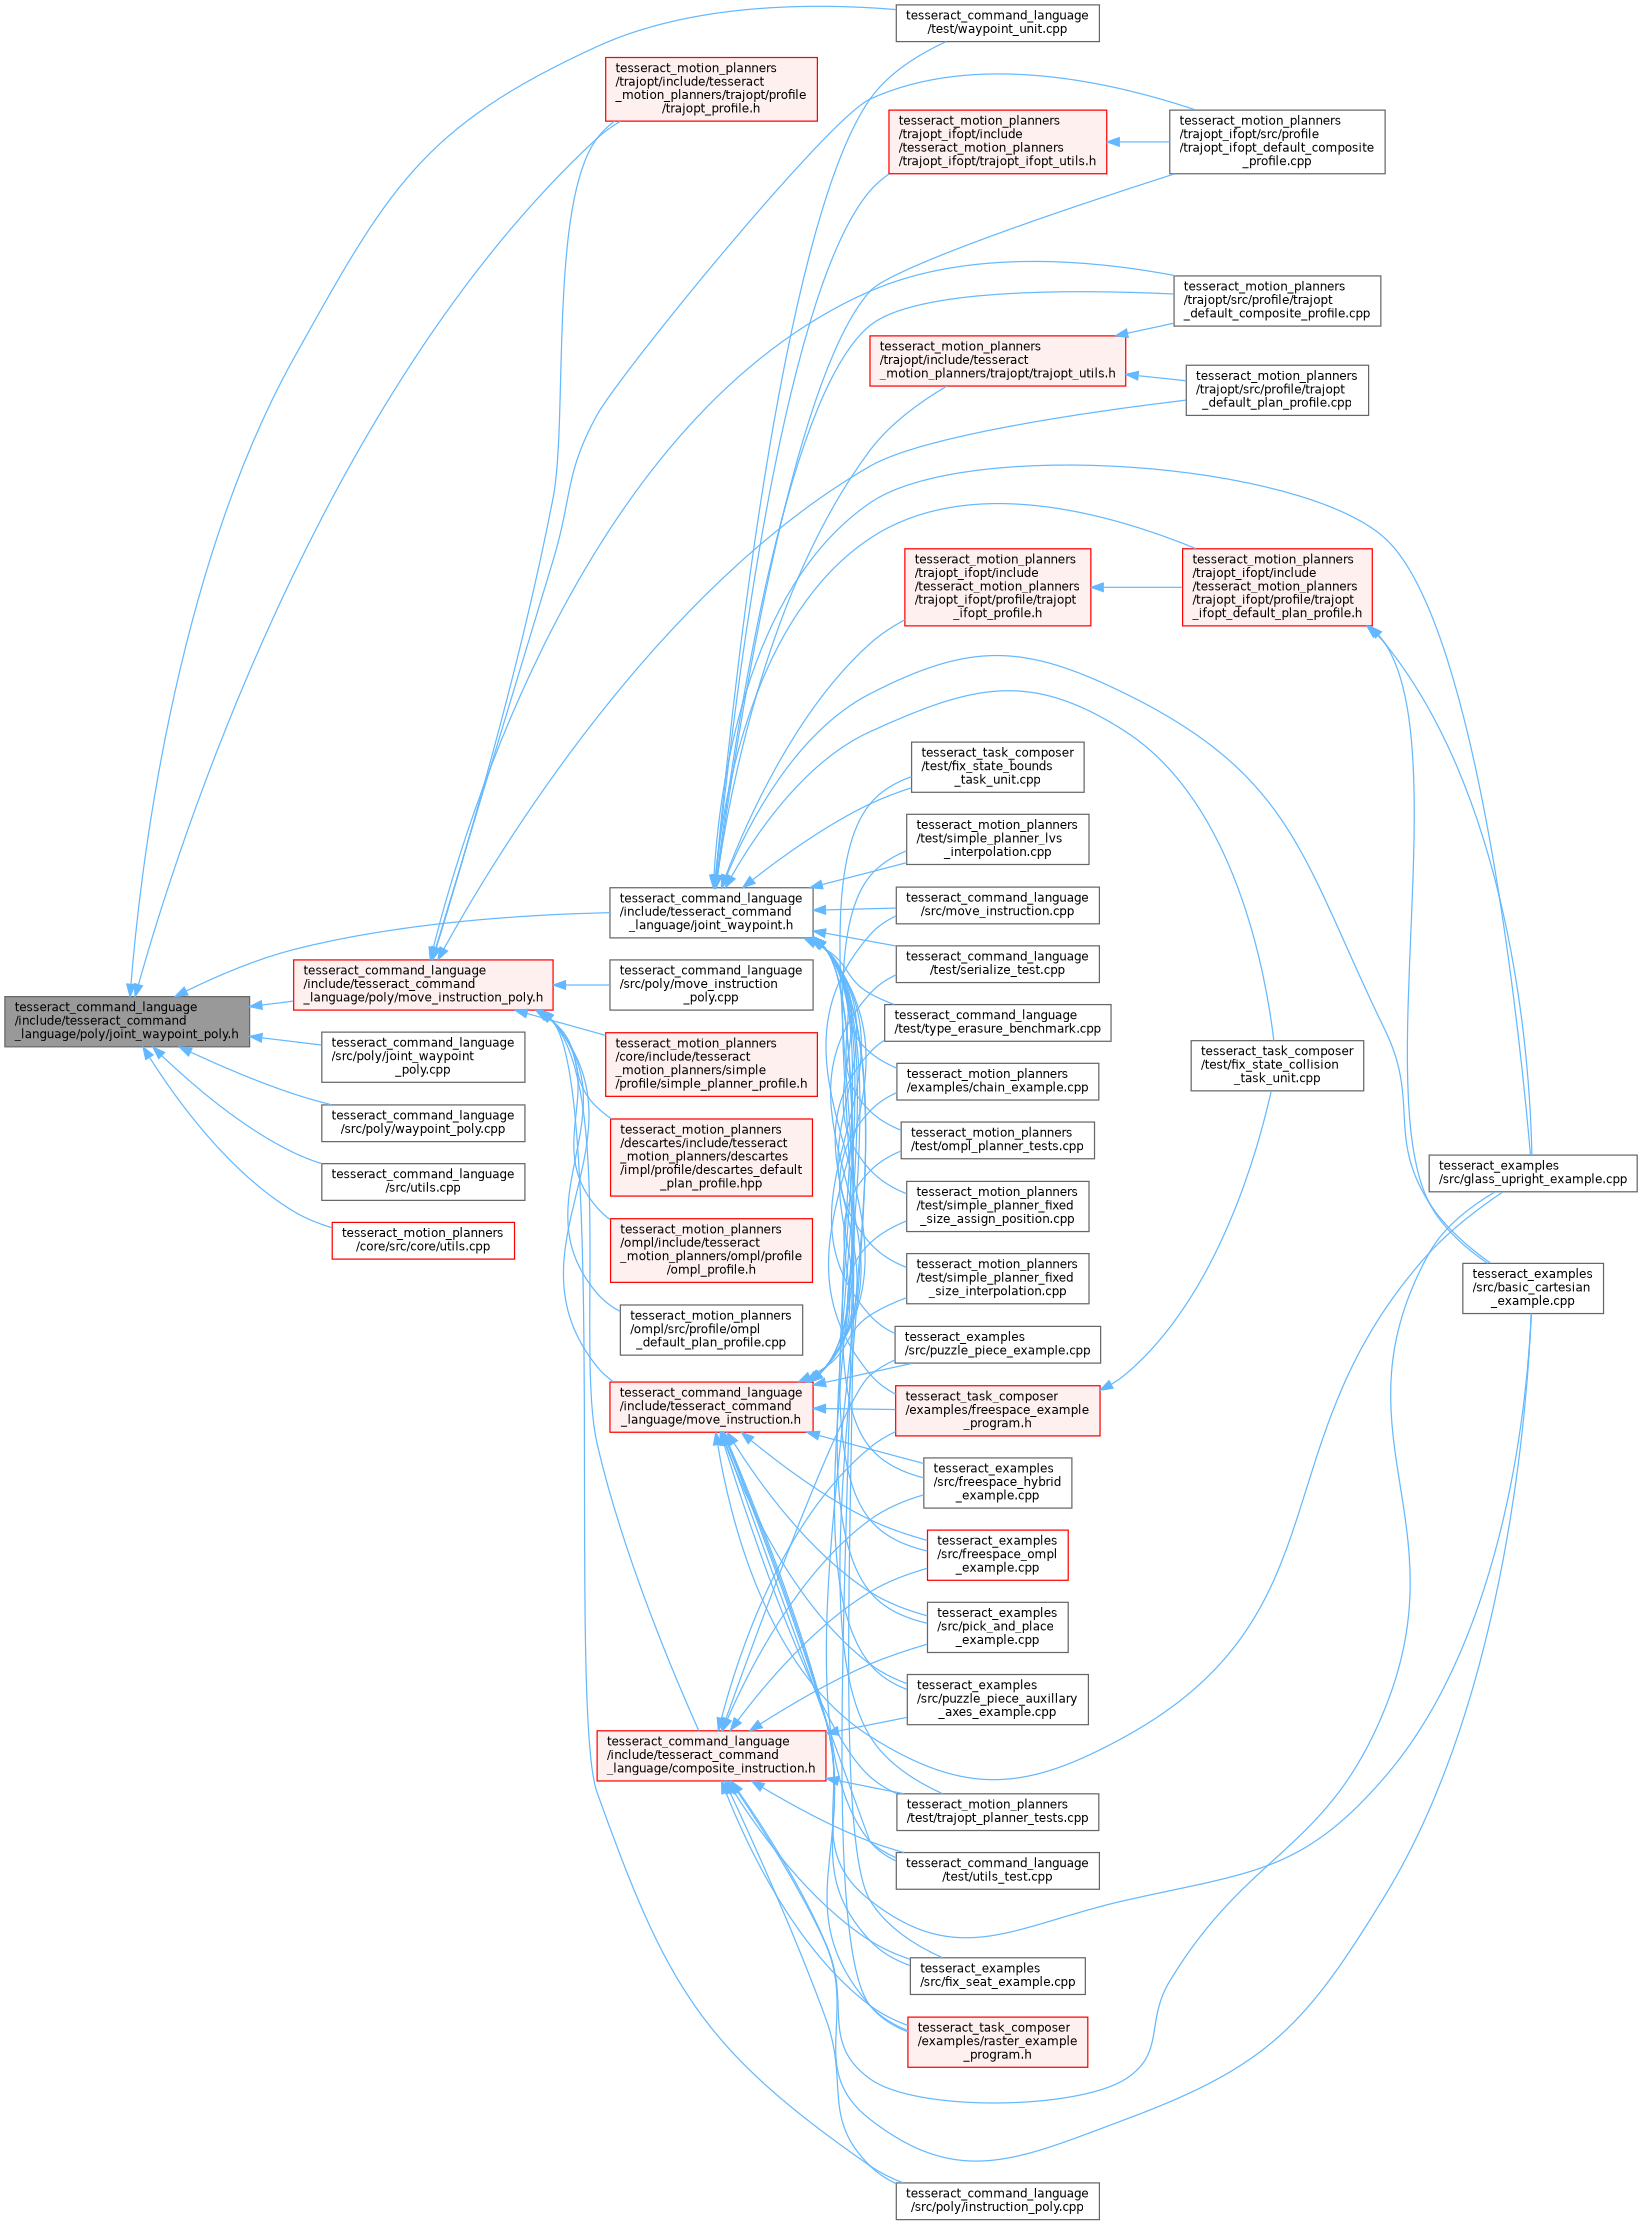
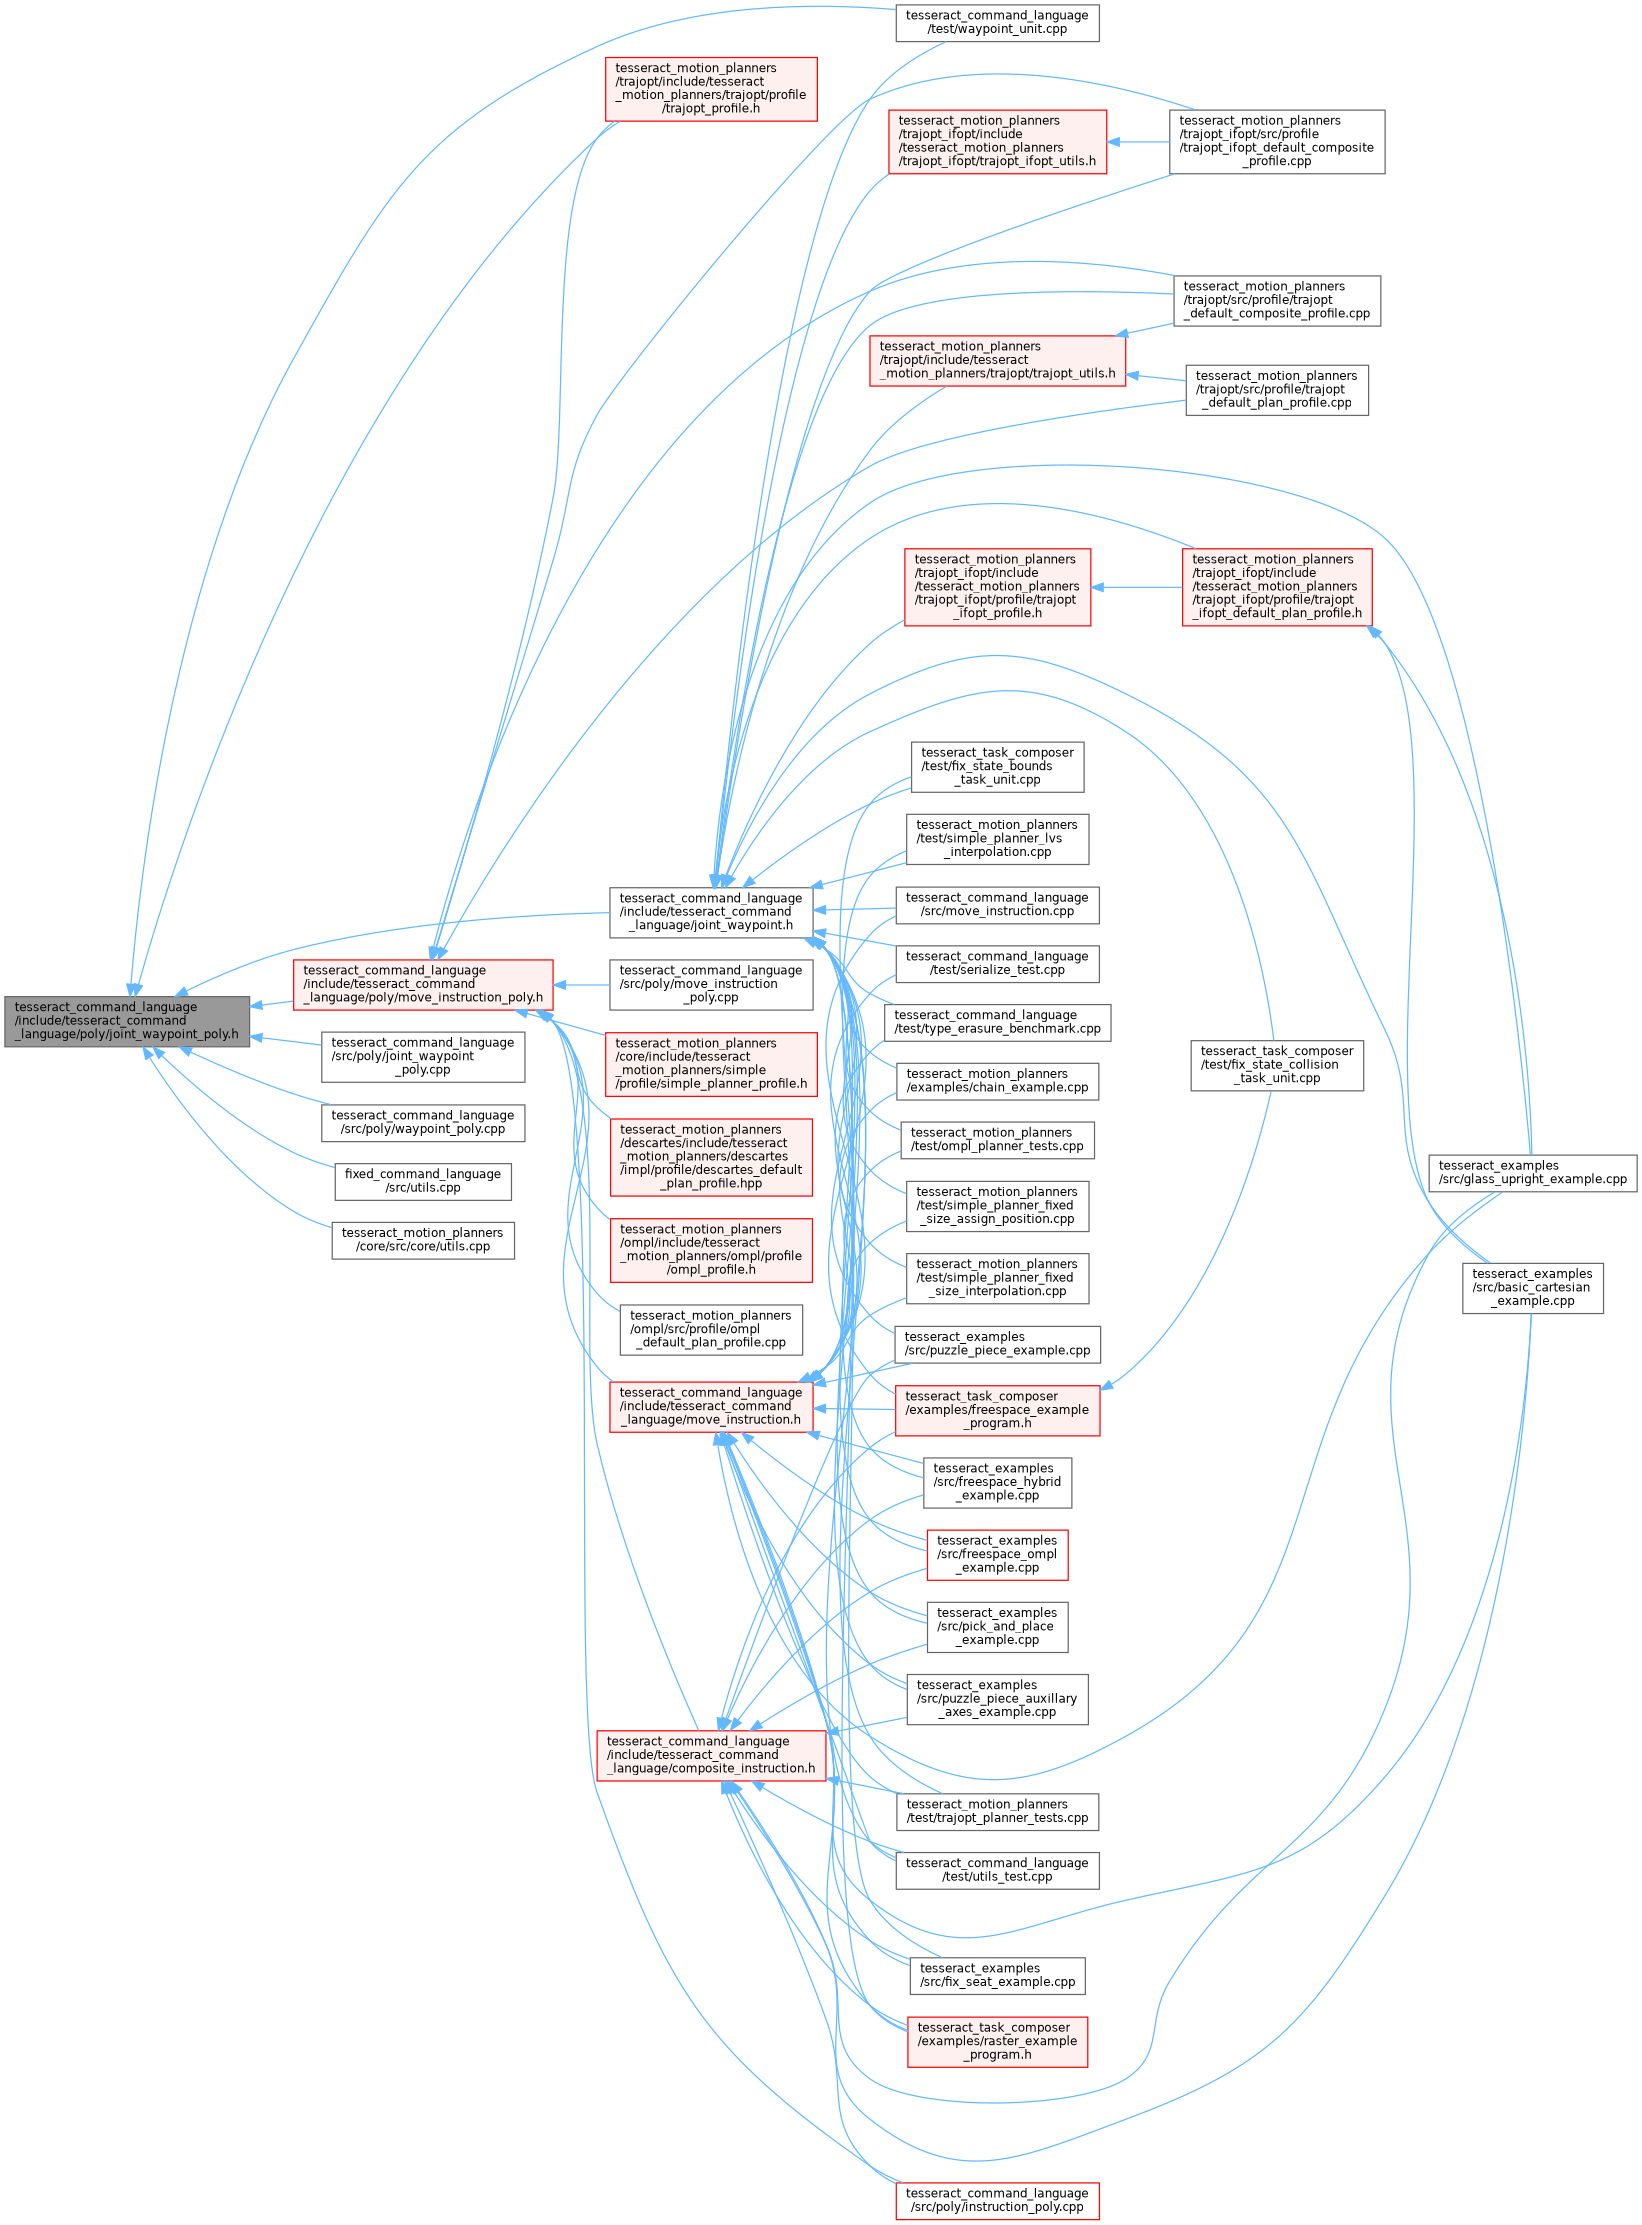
(423, 1182) -> (423, 1182)
(423, 1241) -> (423, 1241)
(998, 2201) -> (998, 2201)
